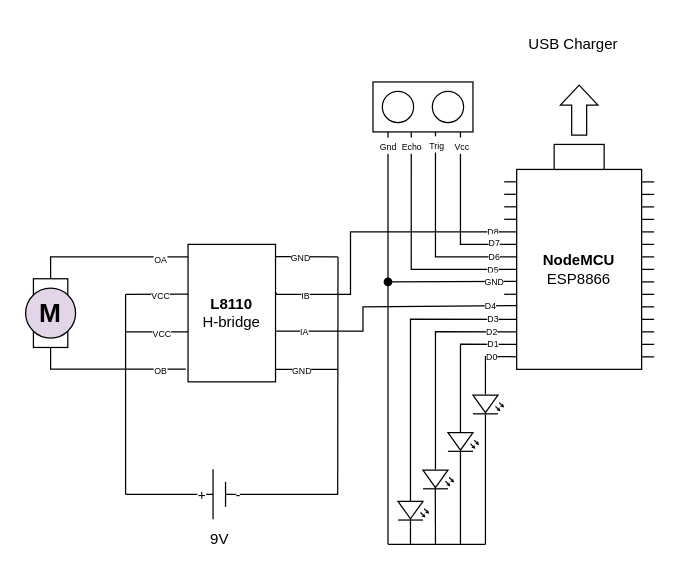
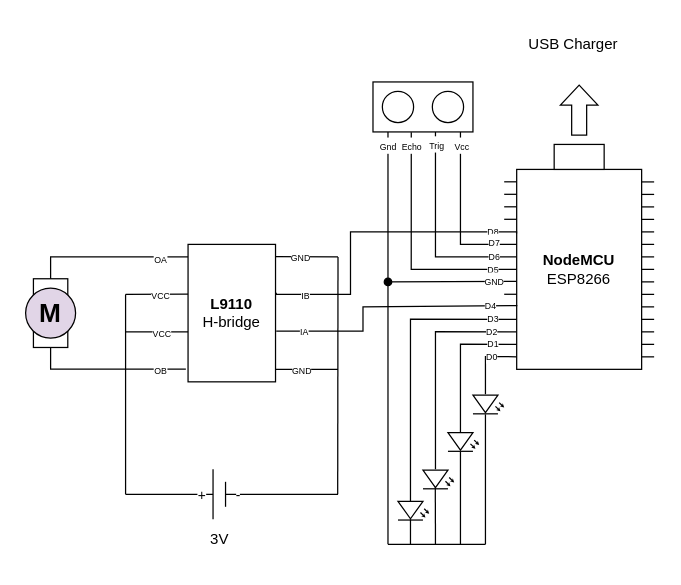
(579, 269) -> (579, 269)
(232, 313) -> (232, 313)
(220, 539) -> (220, 539)
